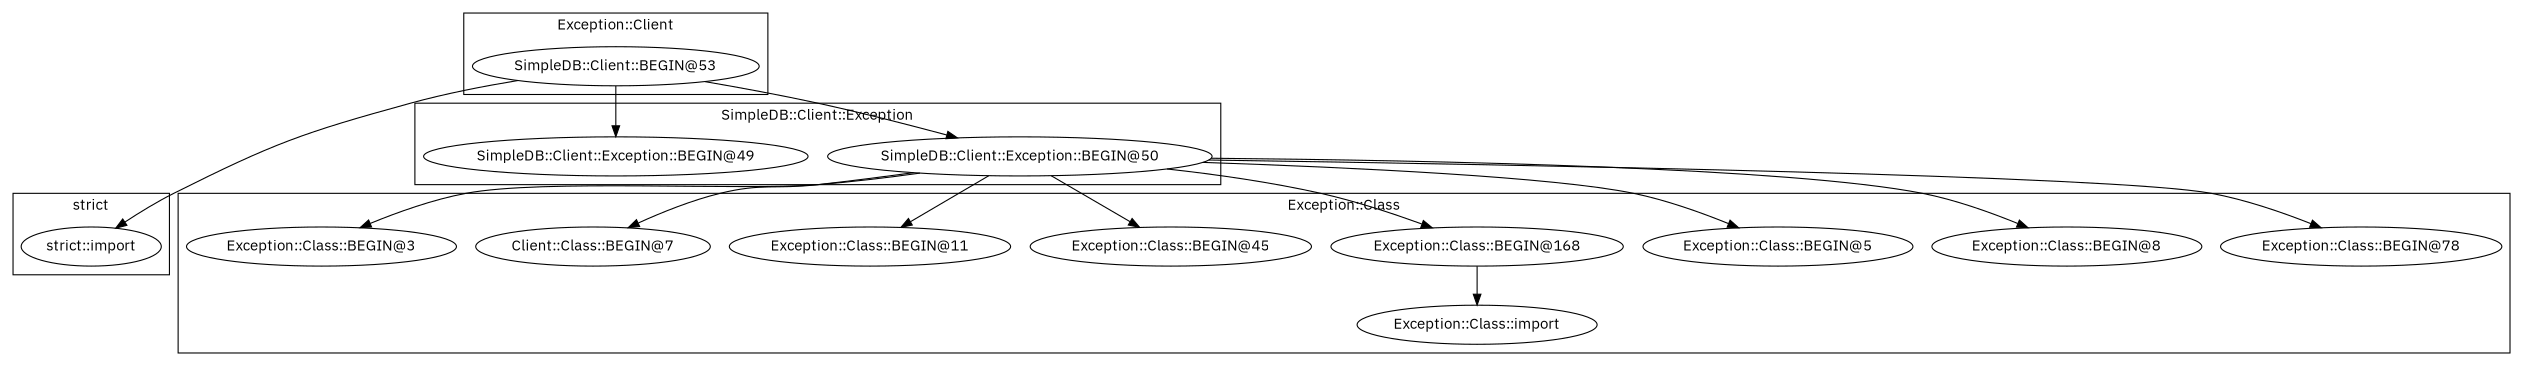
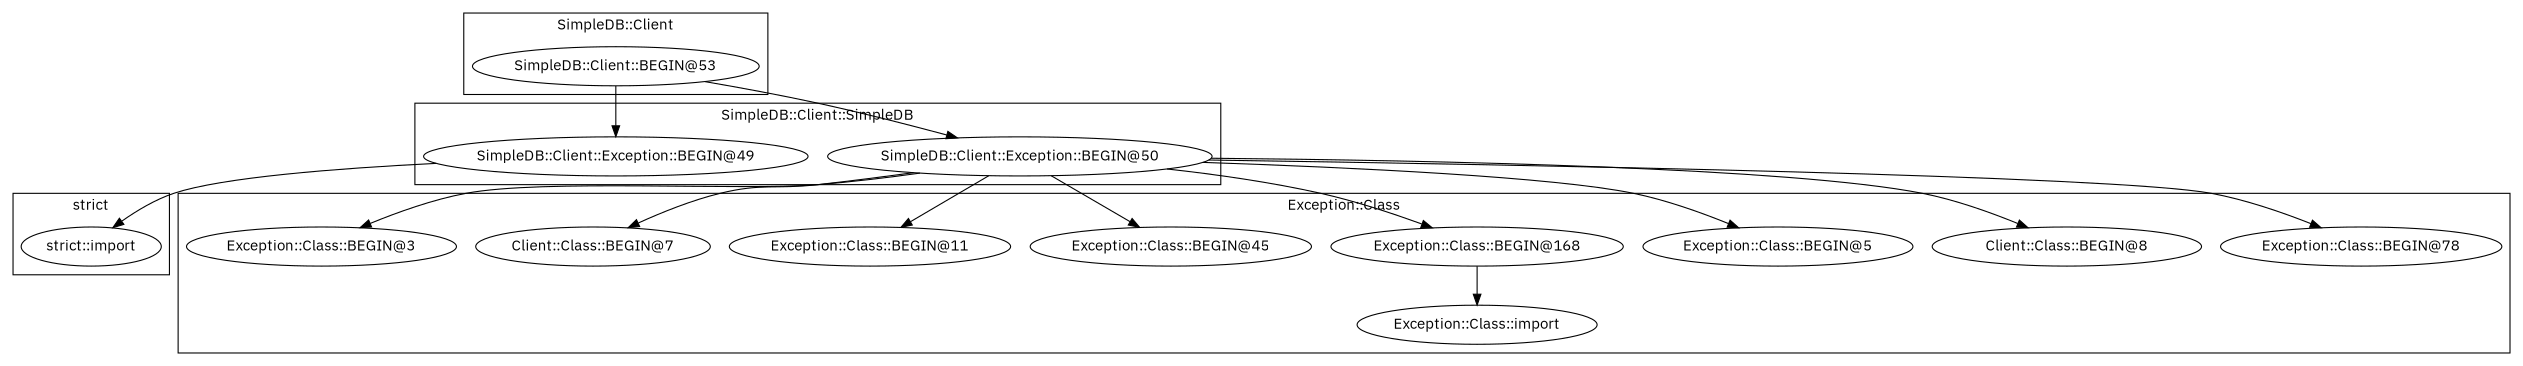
(616, 26) -> (616, 26)
(818, 116) -> (818, 116)
(314, 132) -> (275, 175)
(2067, 247) -> (2067, 247)
